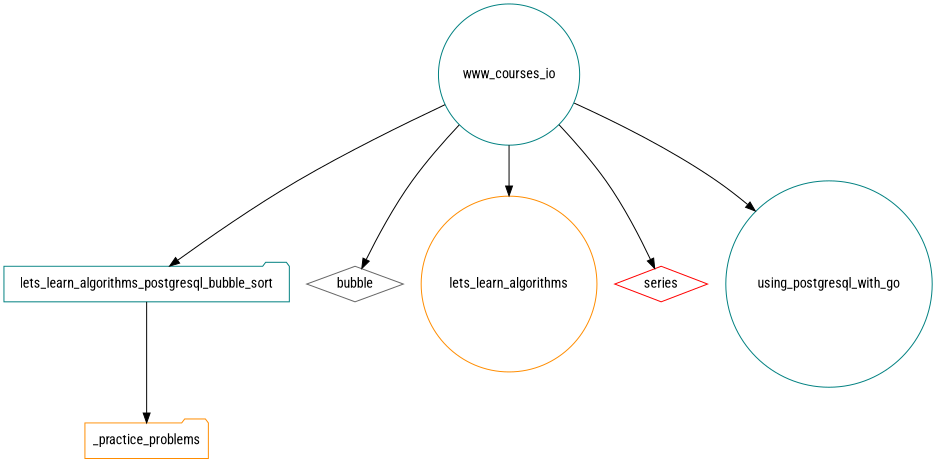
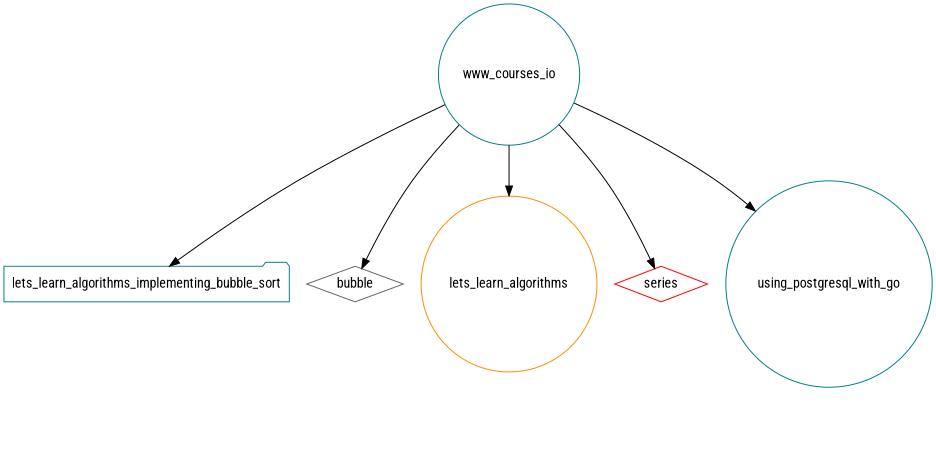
(147, 284) -> (147, 284)
(147, 441) -> none
